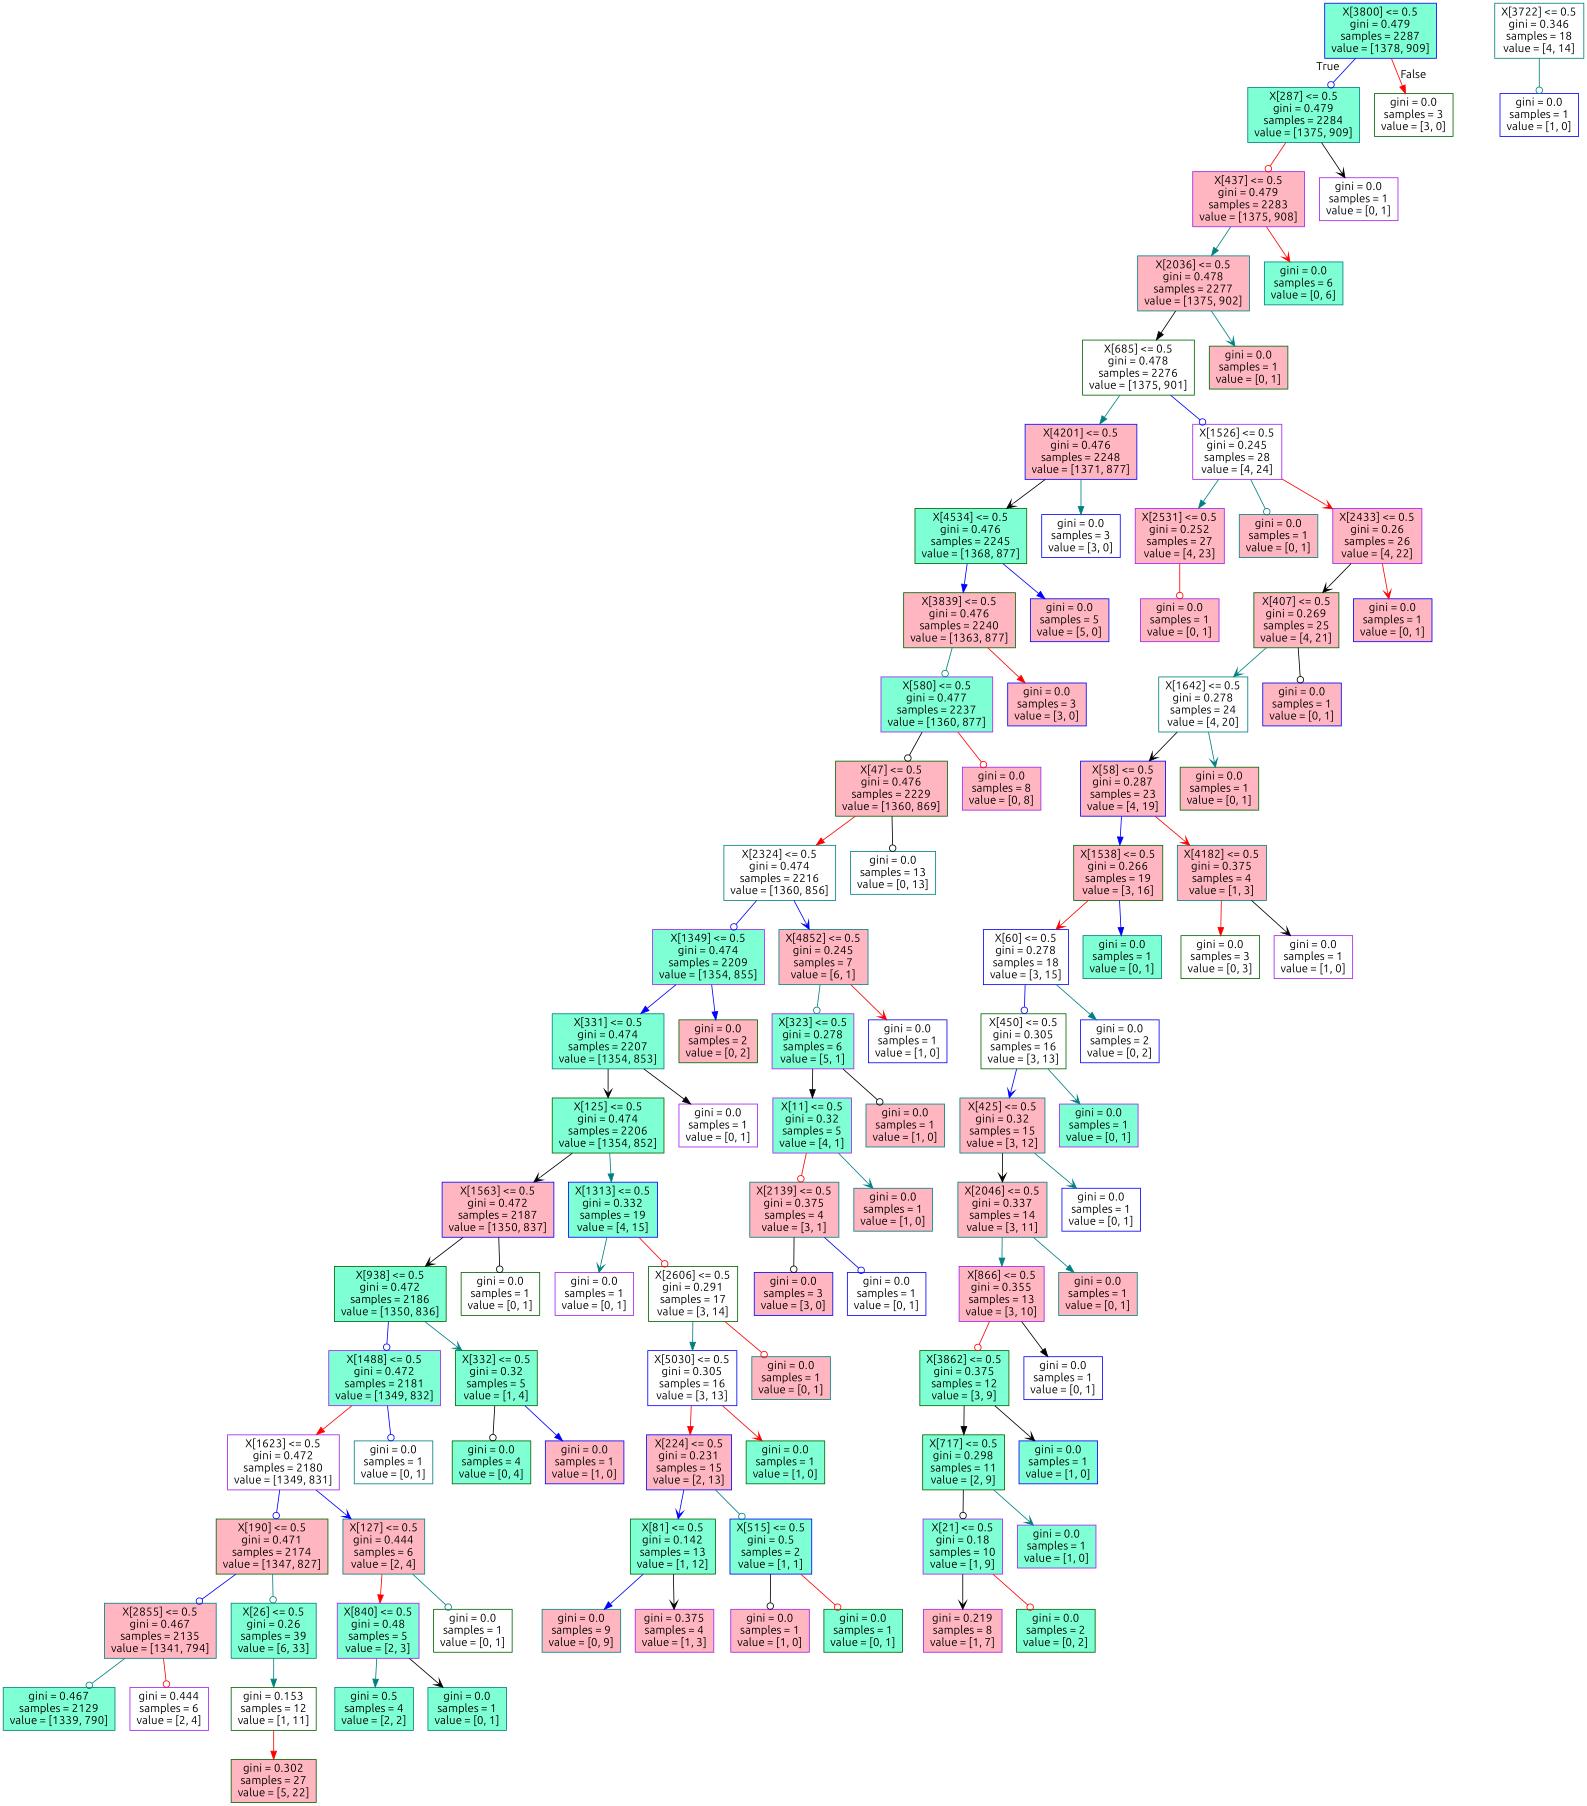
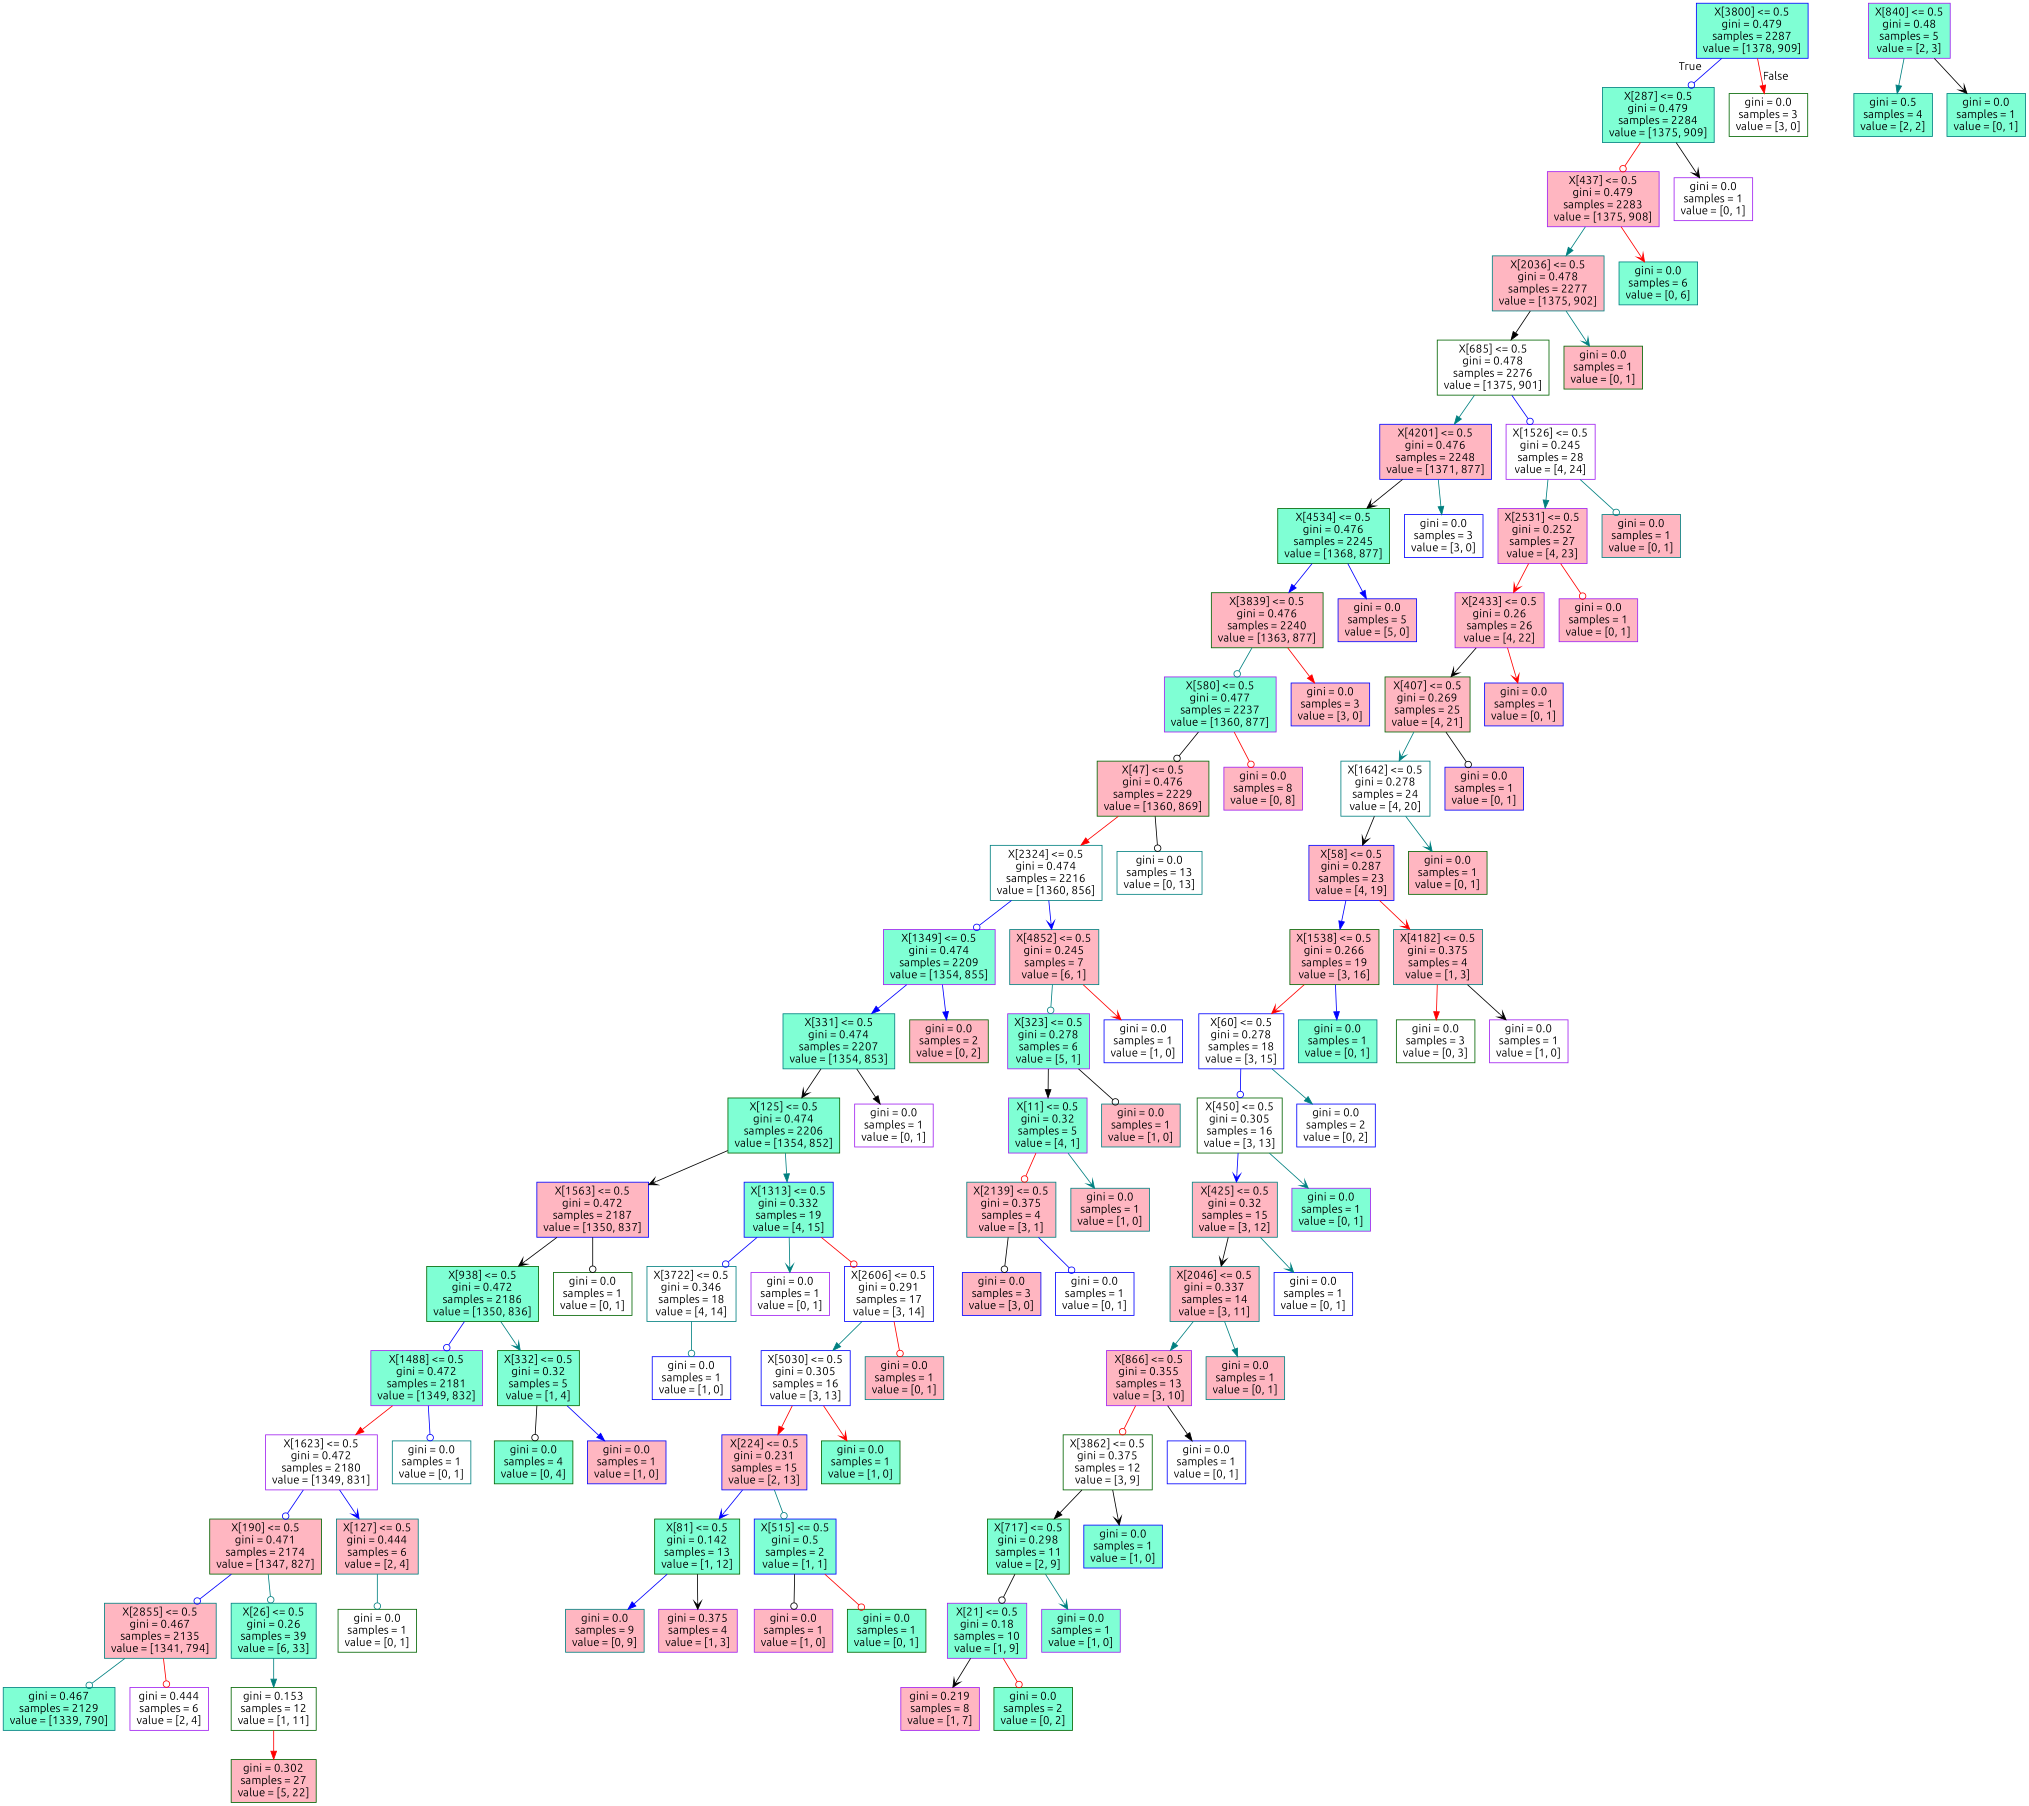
(1304, 492) -> (1523, 574)
none -> (743, 1250)
(693, 1294) -> (889, 1294)
(964, 1378) -> (1108, 1462)
(381, 1584) -> none
